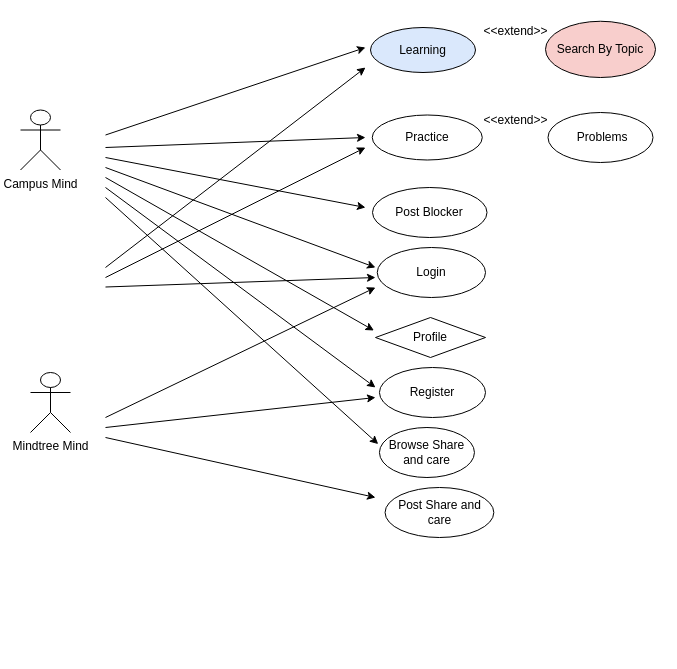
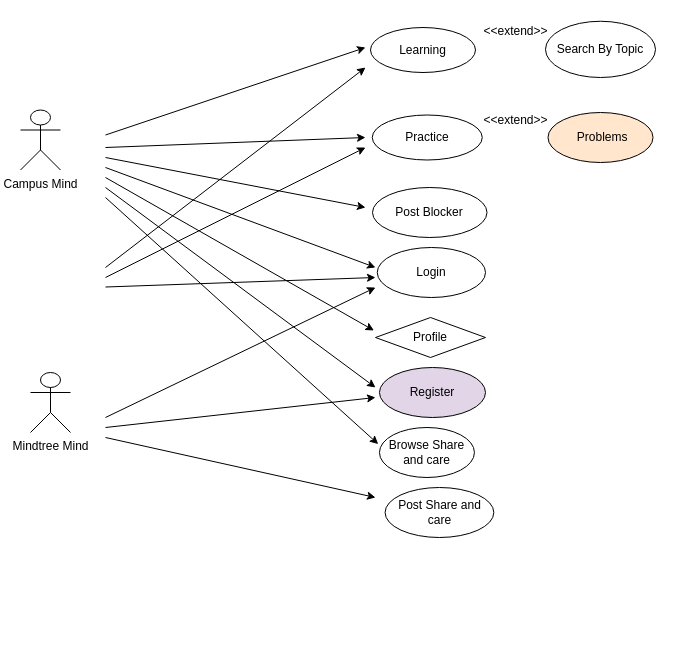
(601, 49) -> (601, 49)
(423, 50) -> (423, 50)
(601, 138) -> (601, 138)
(432, 393) -> (432, 393)
